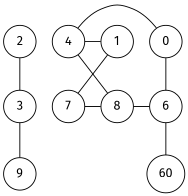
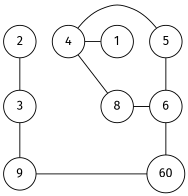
(166, 42) -> (166, 42)
(69, 106) -> none
none -> (92, 174)
